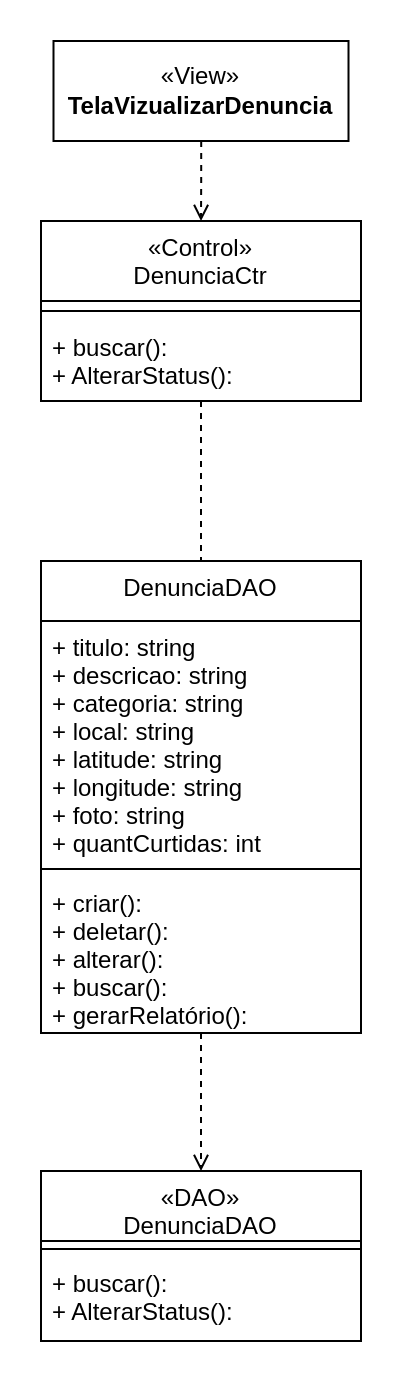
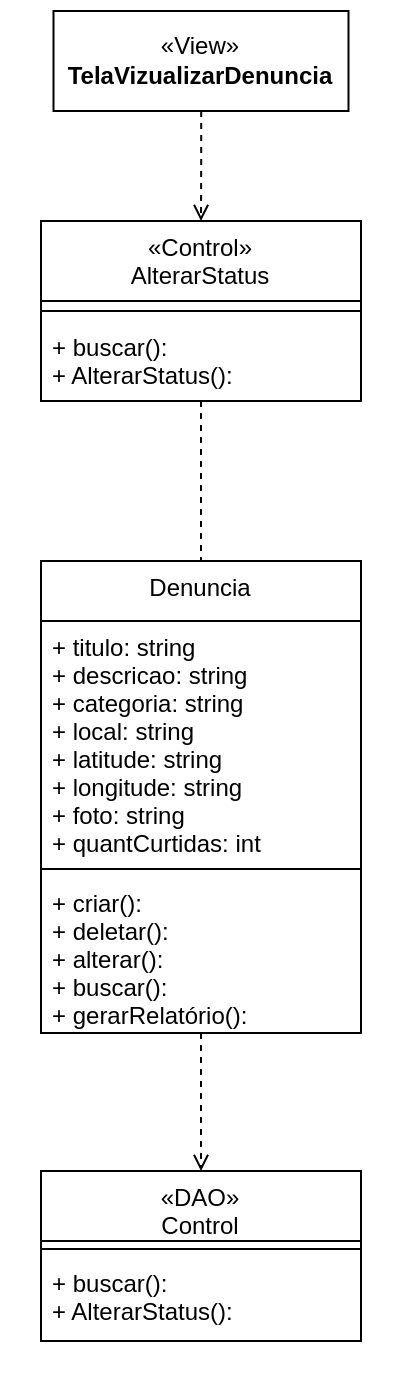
(201, 91) -> (201, 61)
(200, 248) -> (200, 248)
(200, 588) -> (200, 588)
(200, 1198) -> (200, 1198)
